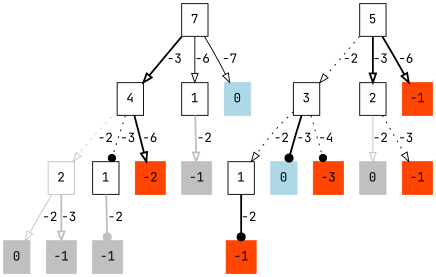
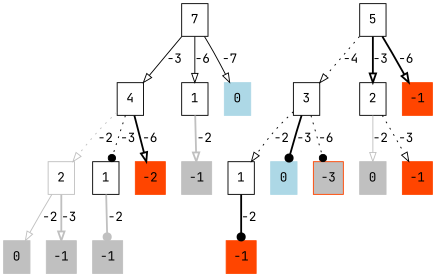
(166, 56) -> (166, 56)
(351, 59) -> (351, 59)
(326, 139) -> (326, 139)
(328, 178) -> (328, 178)
